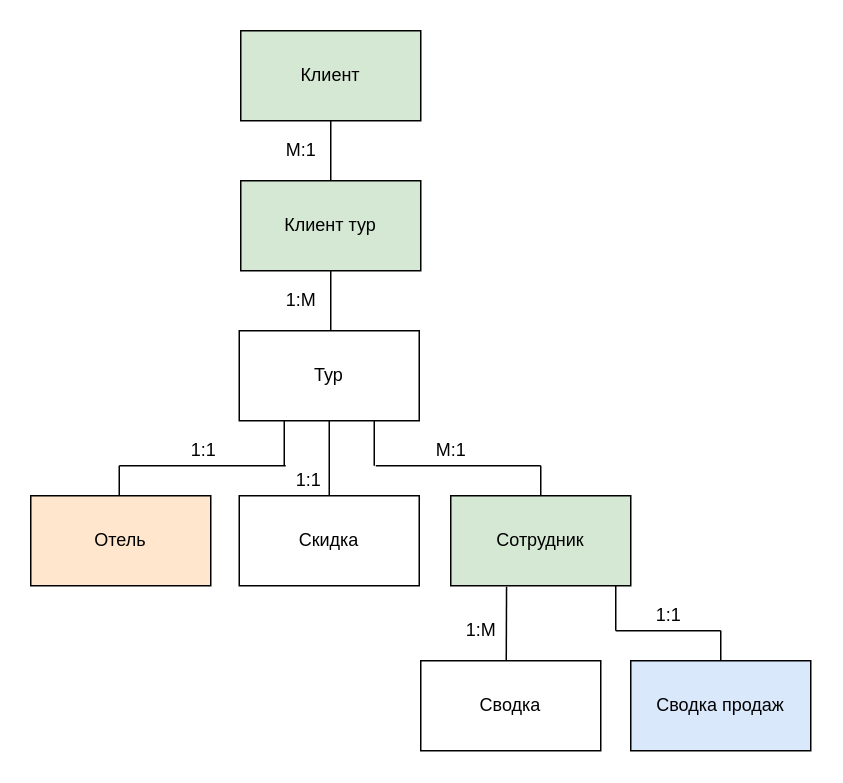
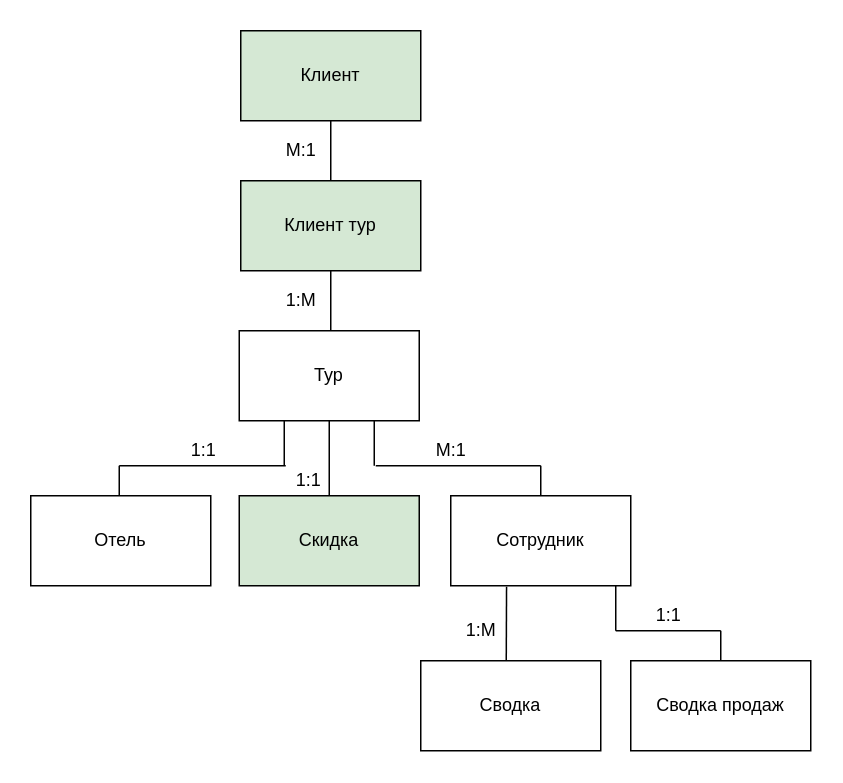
(121, 541) -> (121, 541)
(329, 541) -> (329, 541)
(541, 541) -> (541, 541)
(721, 706) -> (721, 706)
